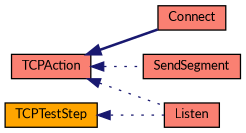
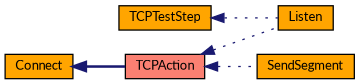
(192, 18) -> (39, 67)
(129, 40) -> (106, 67)
(192, 67) -> (306, 67)
(192, 115) -> (306, 18)
